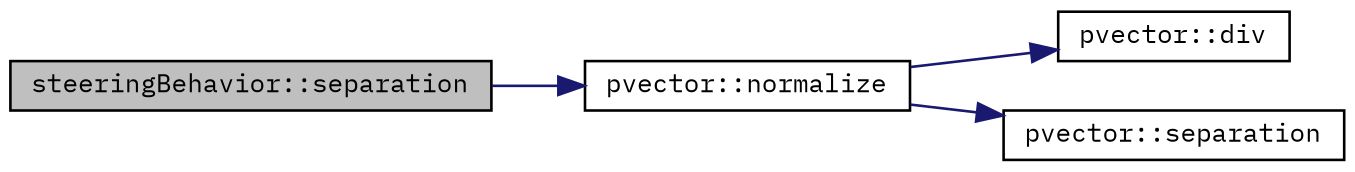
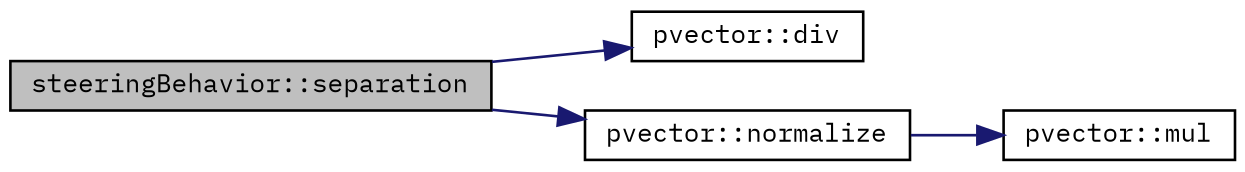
(971, 60) -> (548, 56)
(1174, 135) -> (1119, 135)
